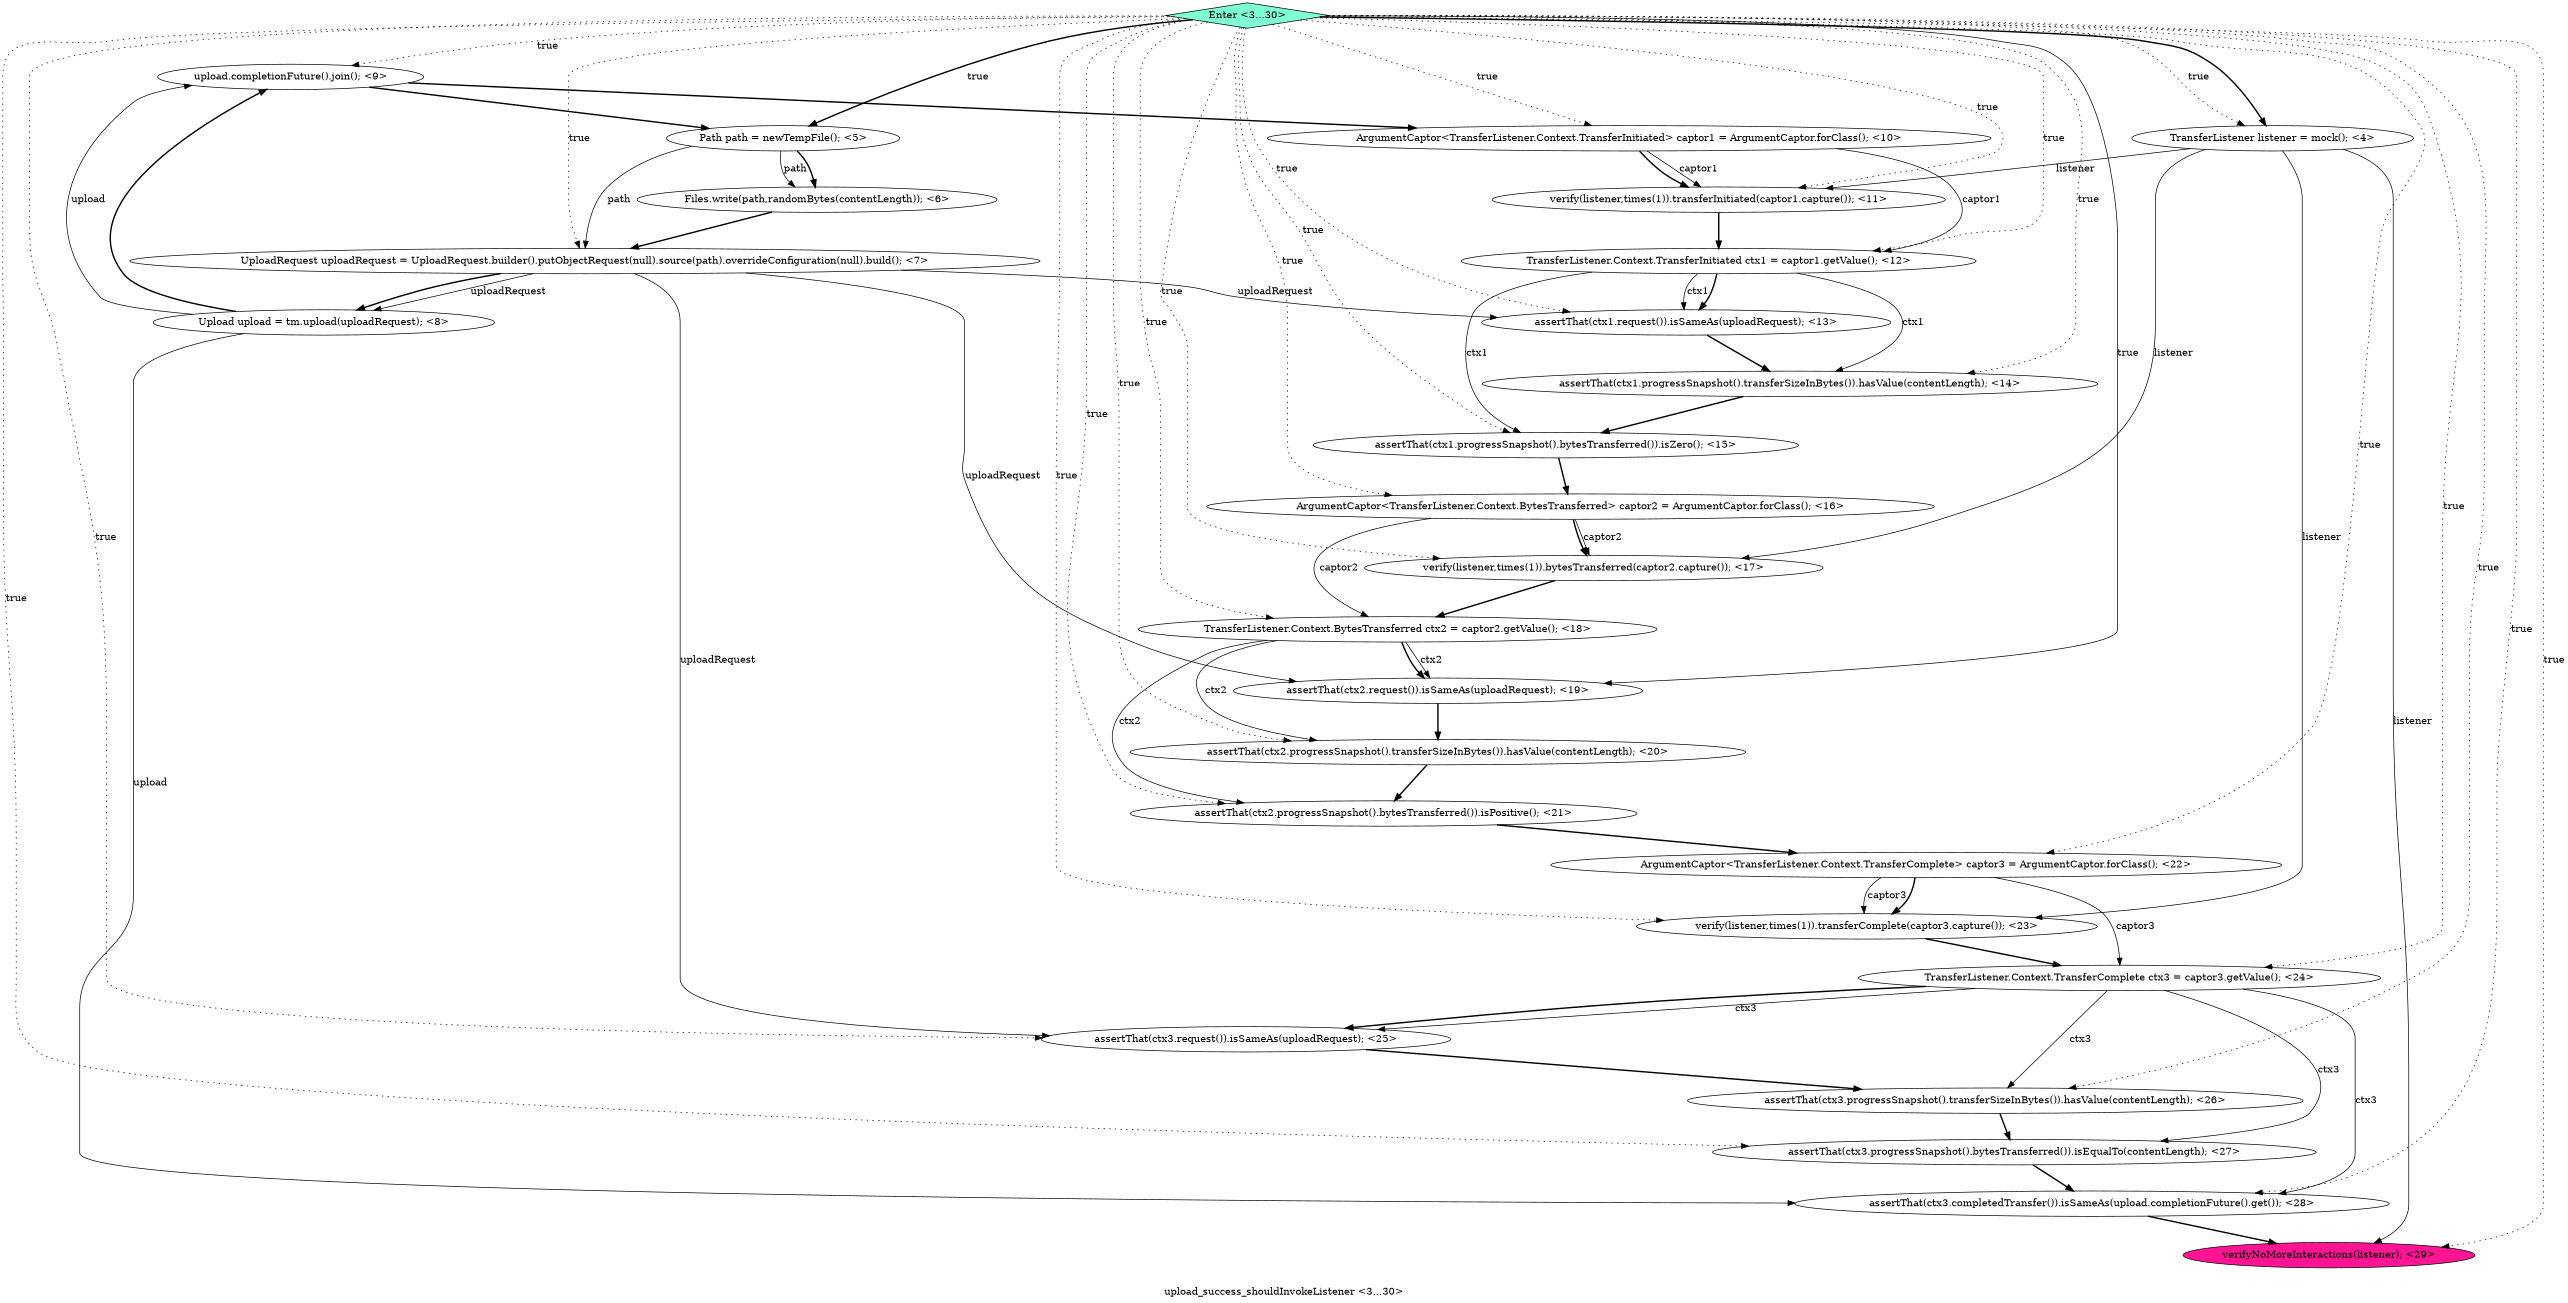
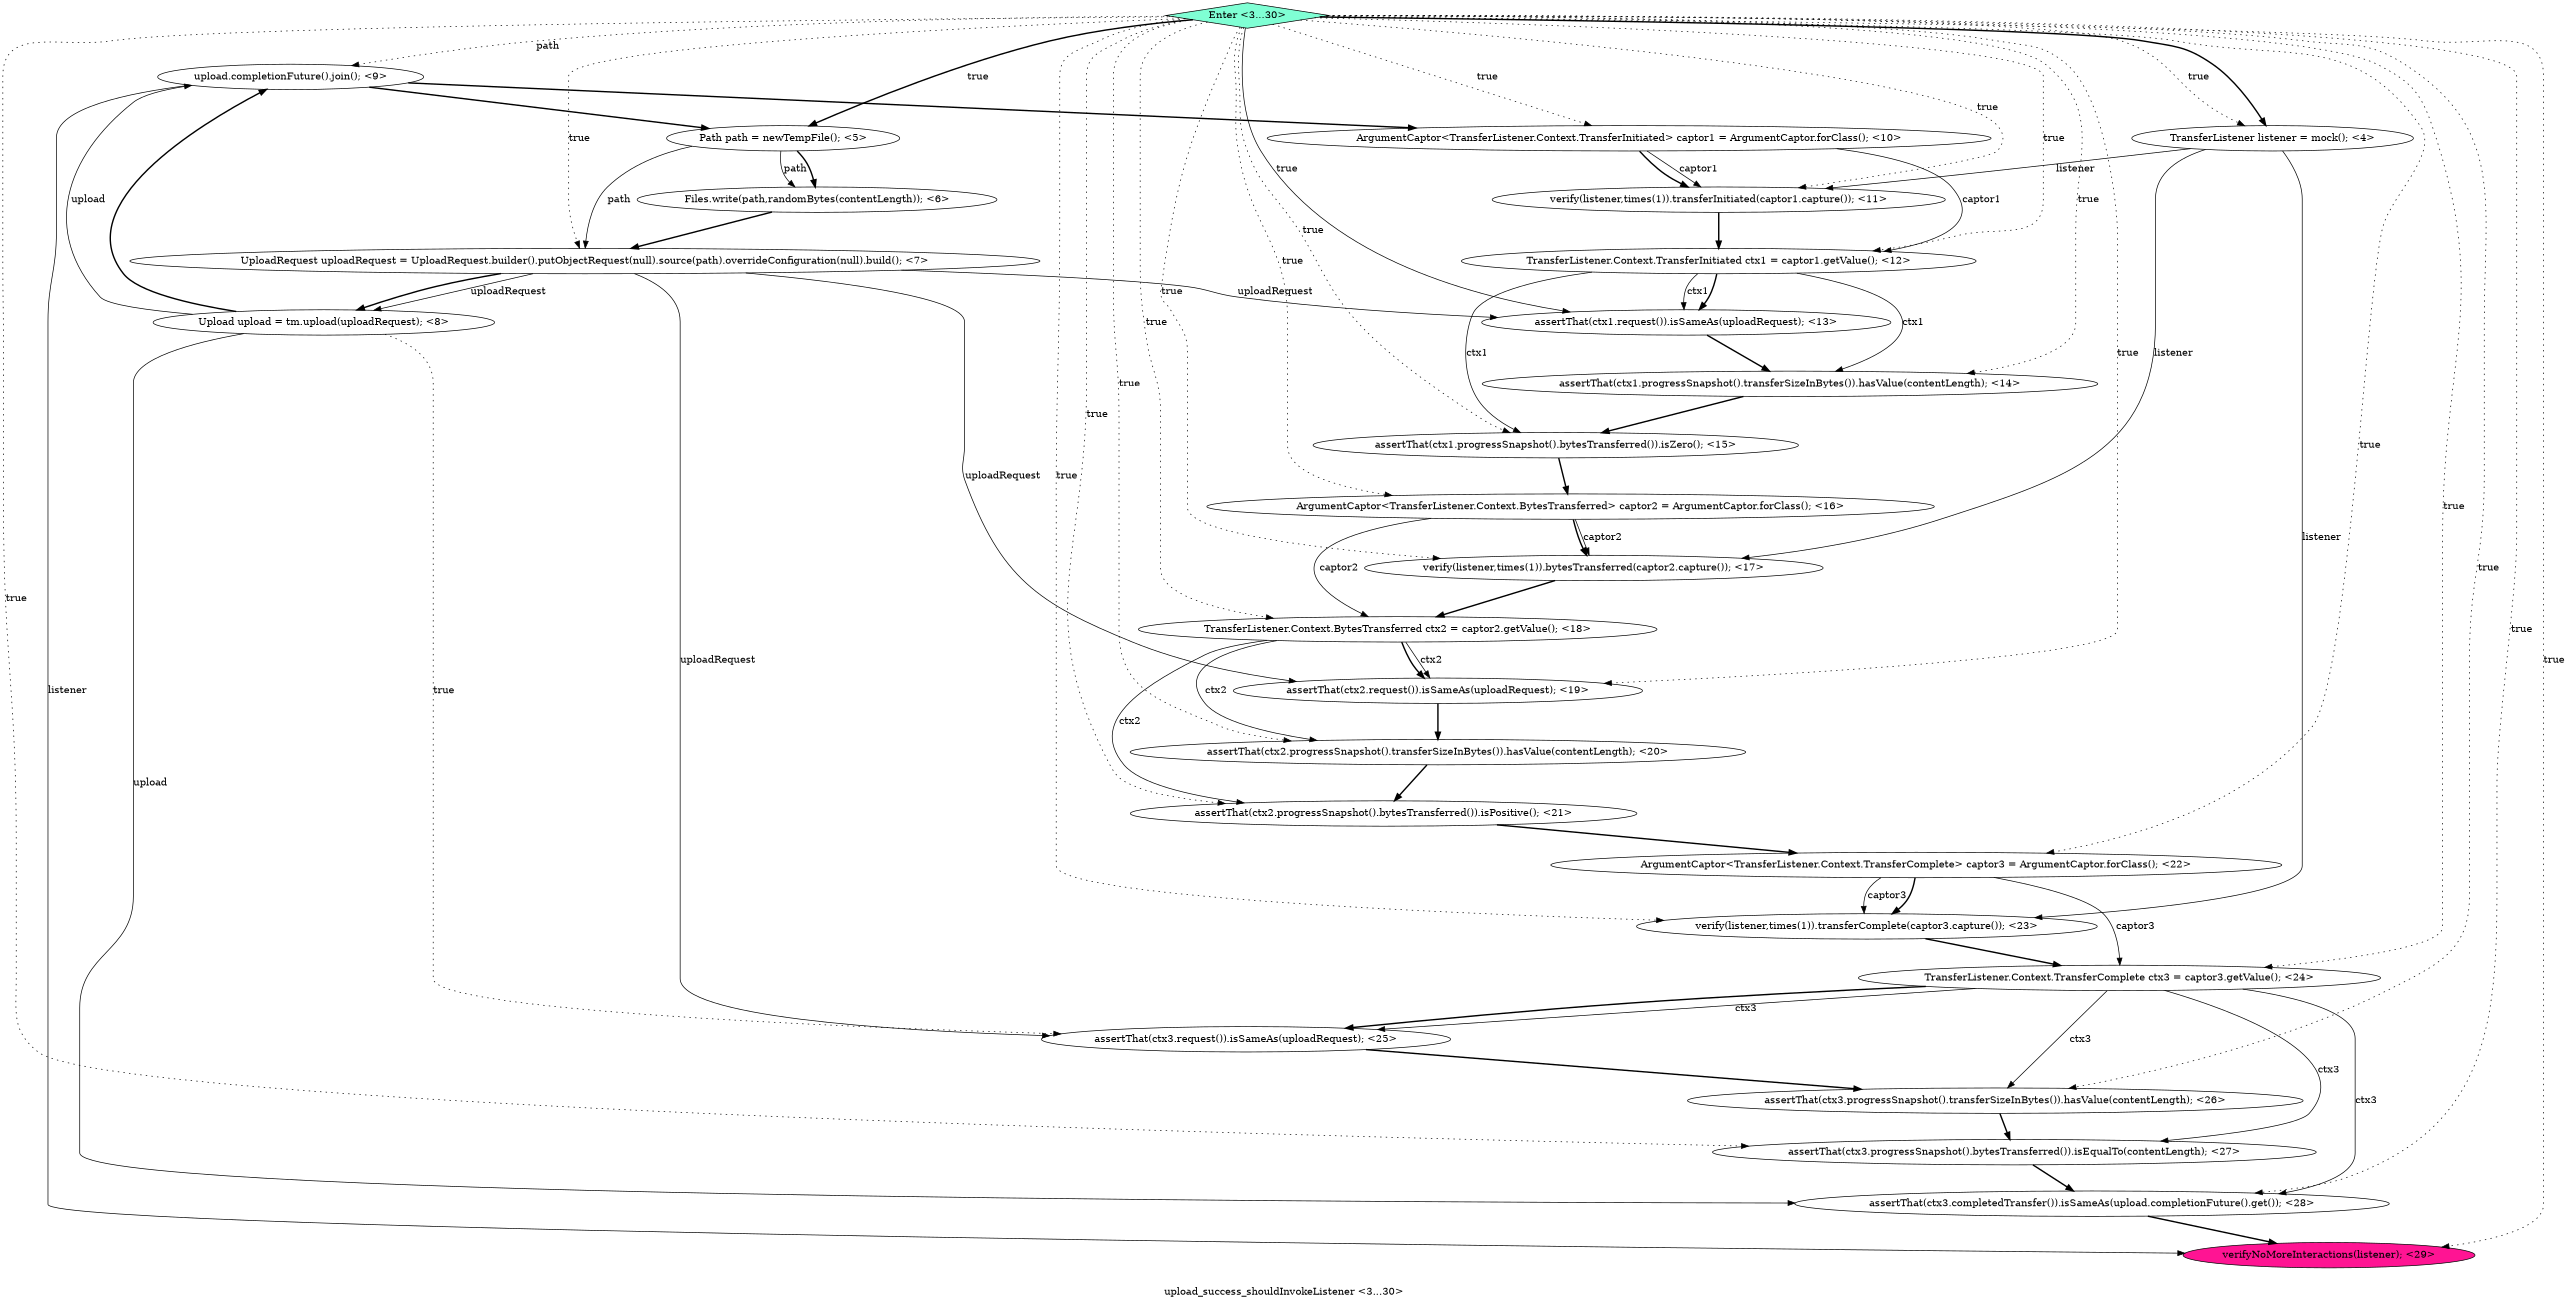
(548, 46) -> (548, 46)
(2117, 224) -> (2117, 224)
(1340, 230) -> (1340, 230)
(72, 421) -> (433, 957)
(2393, 688) -> (503, 1228)
